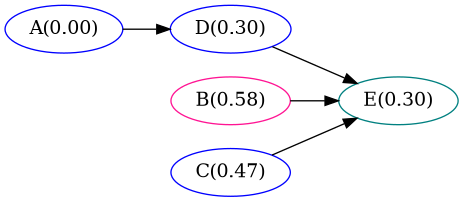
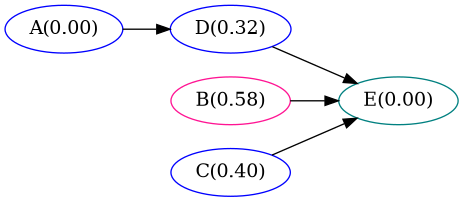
(231, 29) -> (231, 29)
(398, 101) -> (398, 101)
(231, 172) -> (231, 172)
